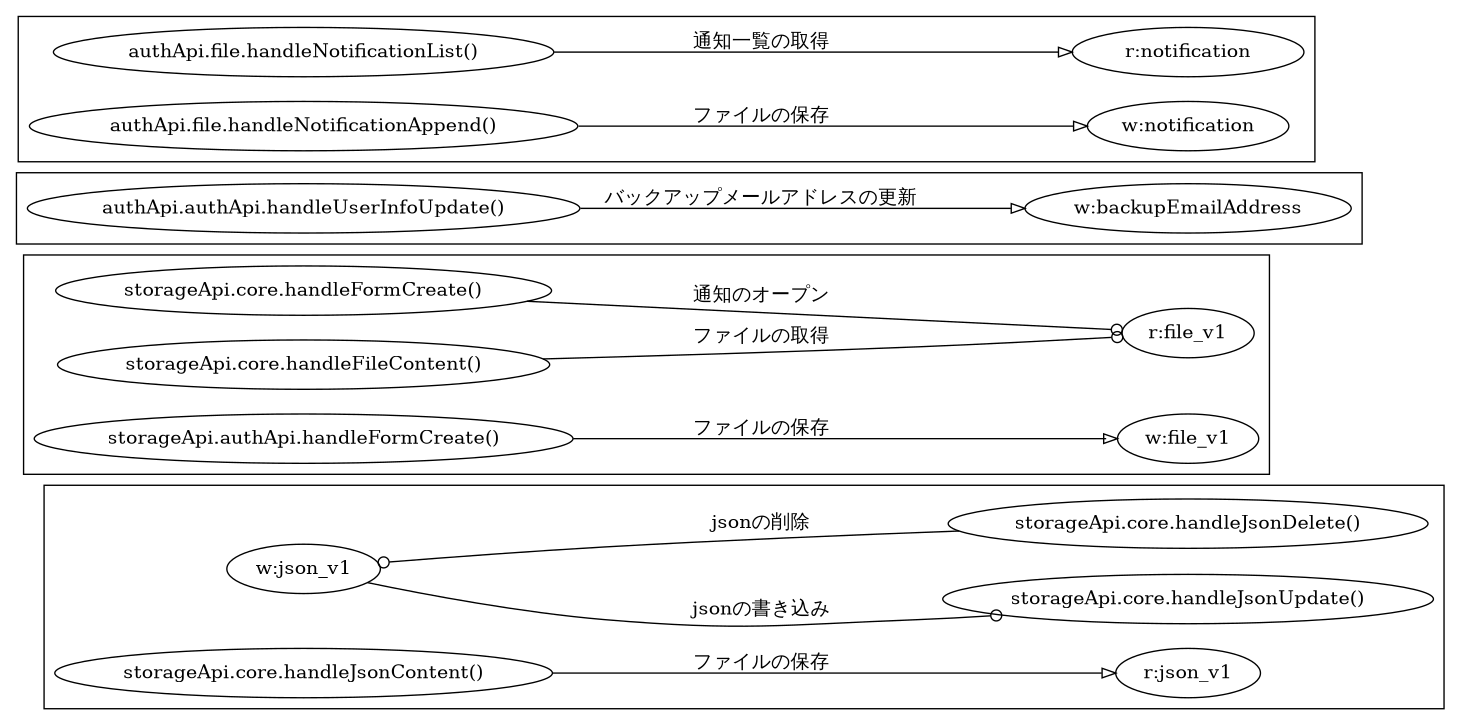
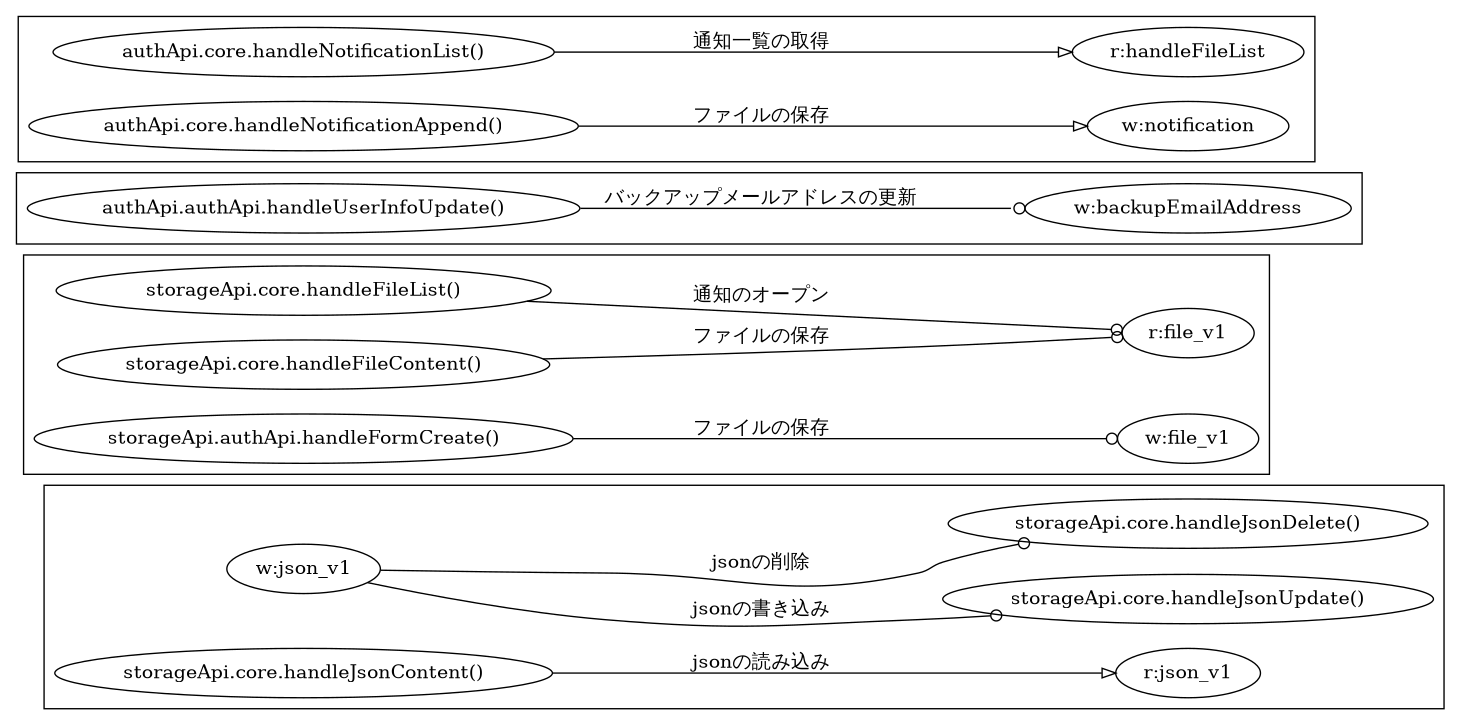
(304, 52) -> (304, 52)
(1188, 52) -> (1188, 52)
(304, 126) -> (304, 126)
(796, 208) -> (796, 208)
(304, 291) -> (304, 291)
(761, 337) -> (761, 337)
(840, 439) -> (840, 439)
(674, 543) -> (702, 578)
(761, 663) -> (761, 663)
